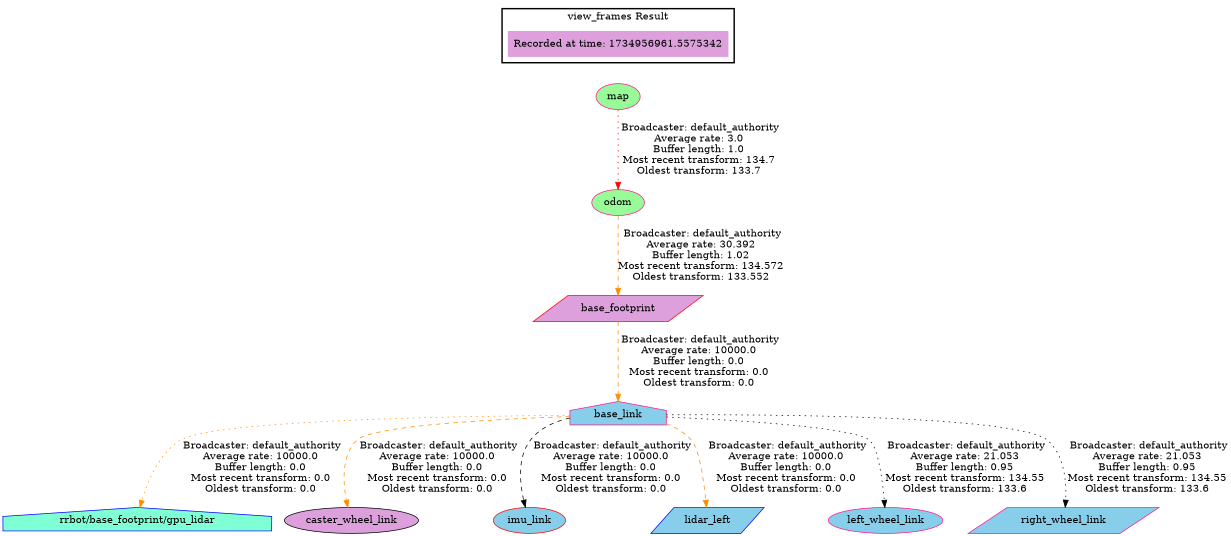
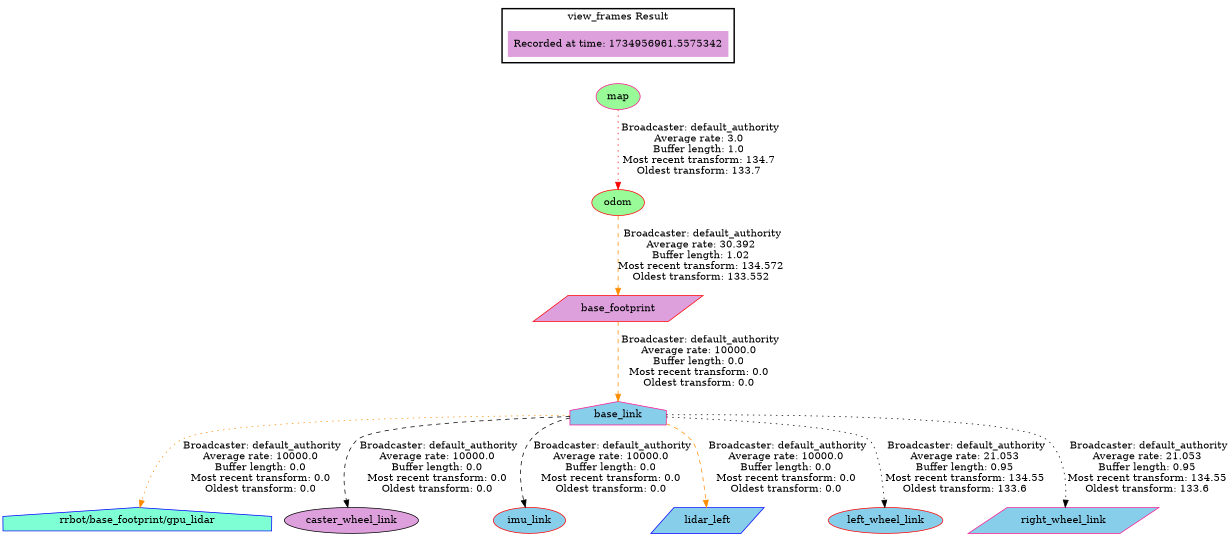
(618, 203) -> (618, 203)
(431, 425) -> (431, 425)
(886, 520) -> (886, 520)
